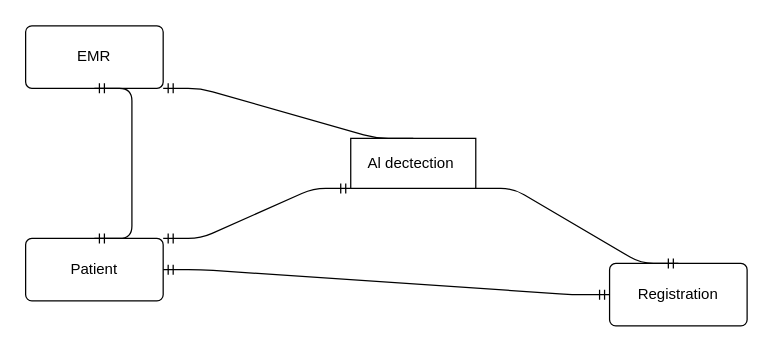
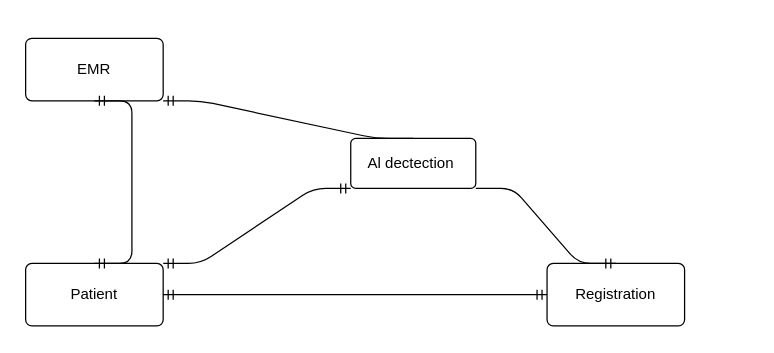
(94, 57) -> (94, 69)
(413, 163) -> (413, 163)
(94, 269) -> (94, 294)
(678, 294) -> (616, 294)
